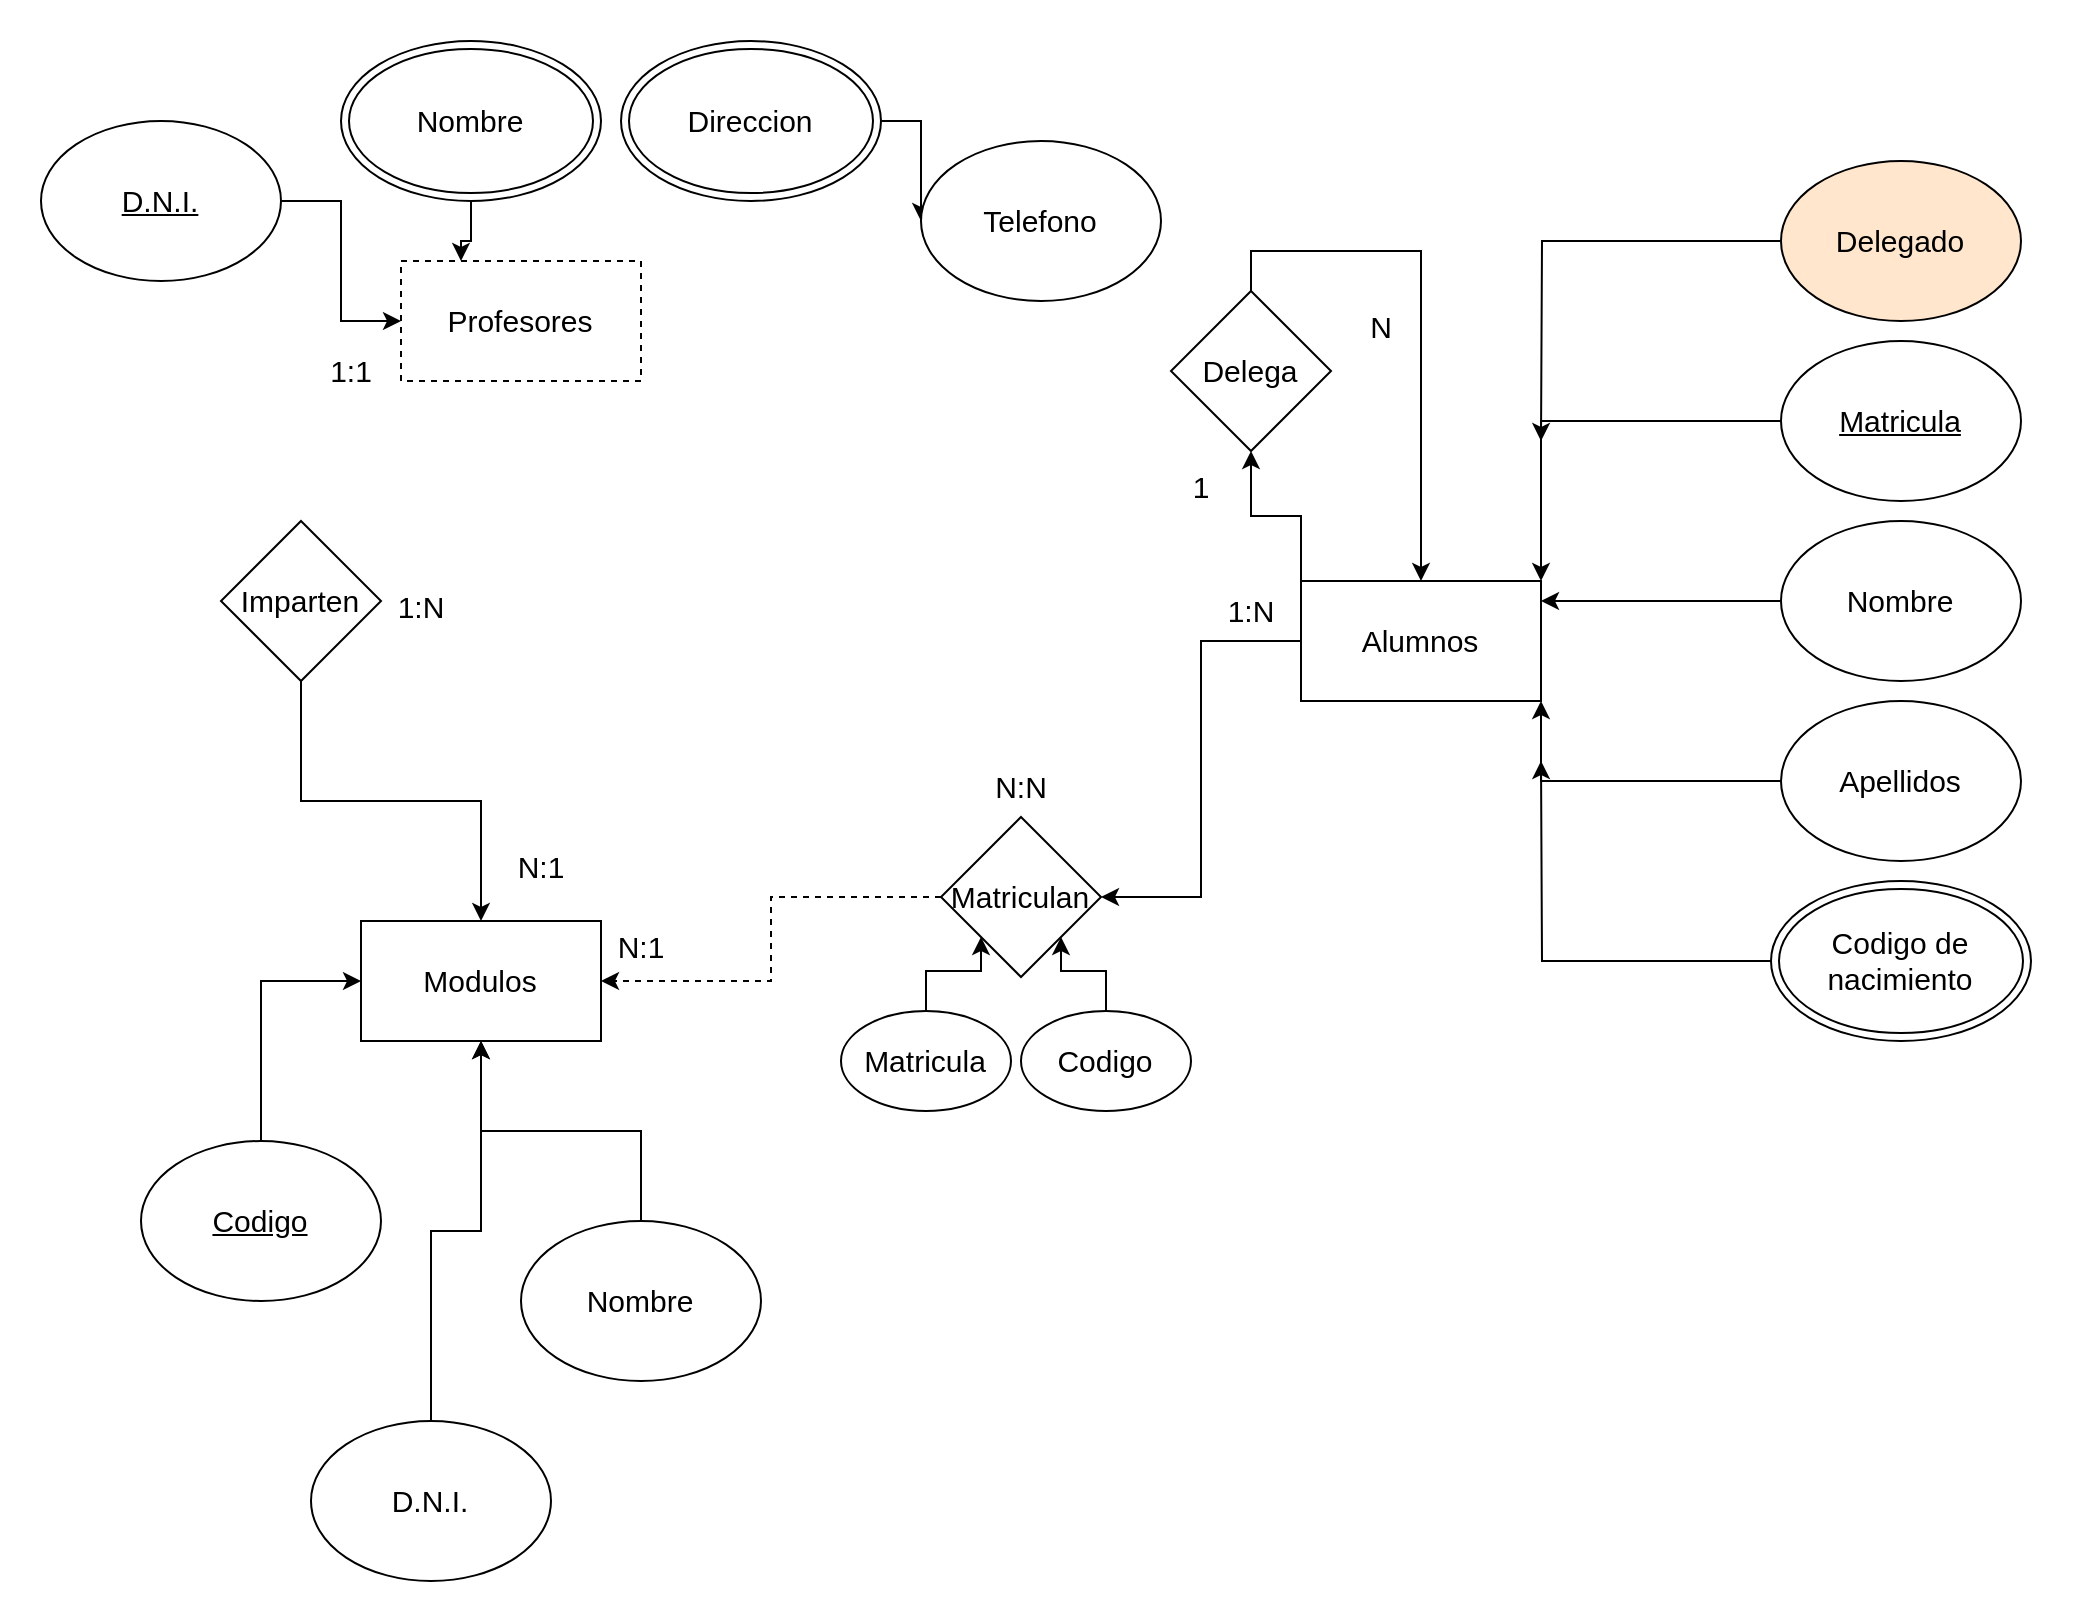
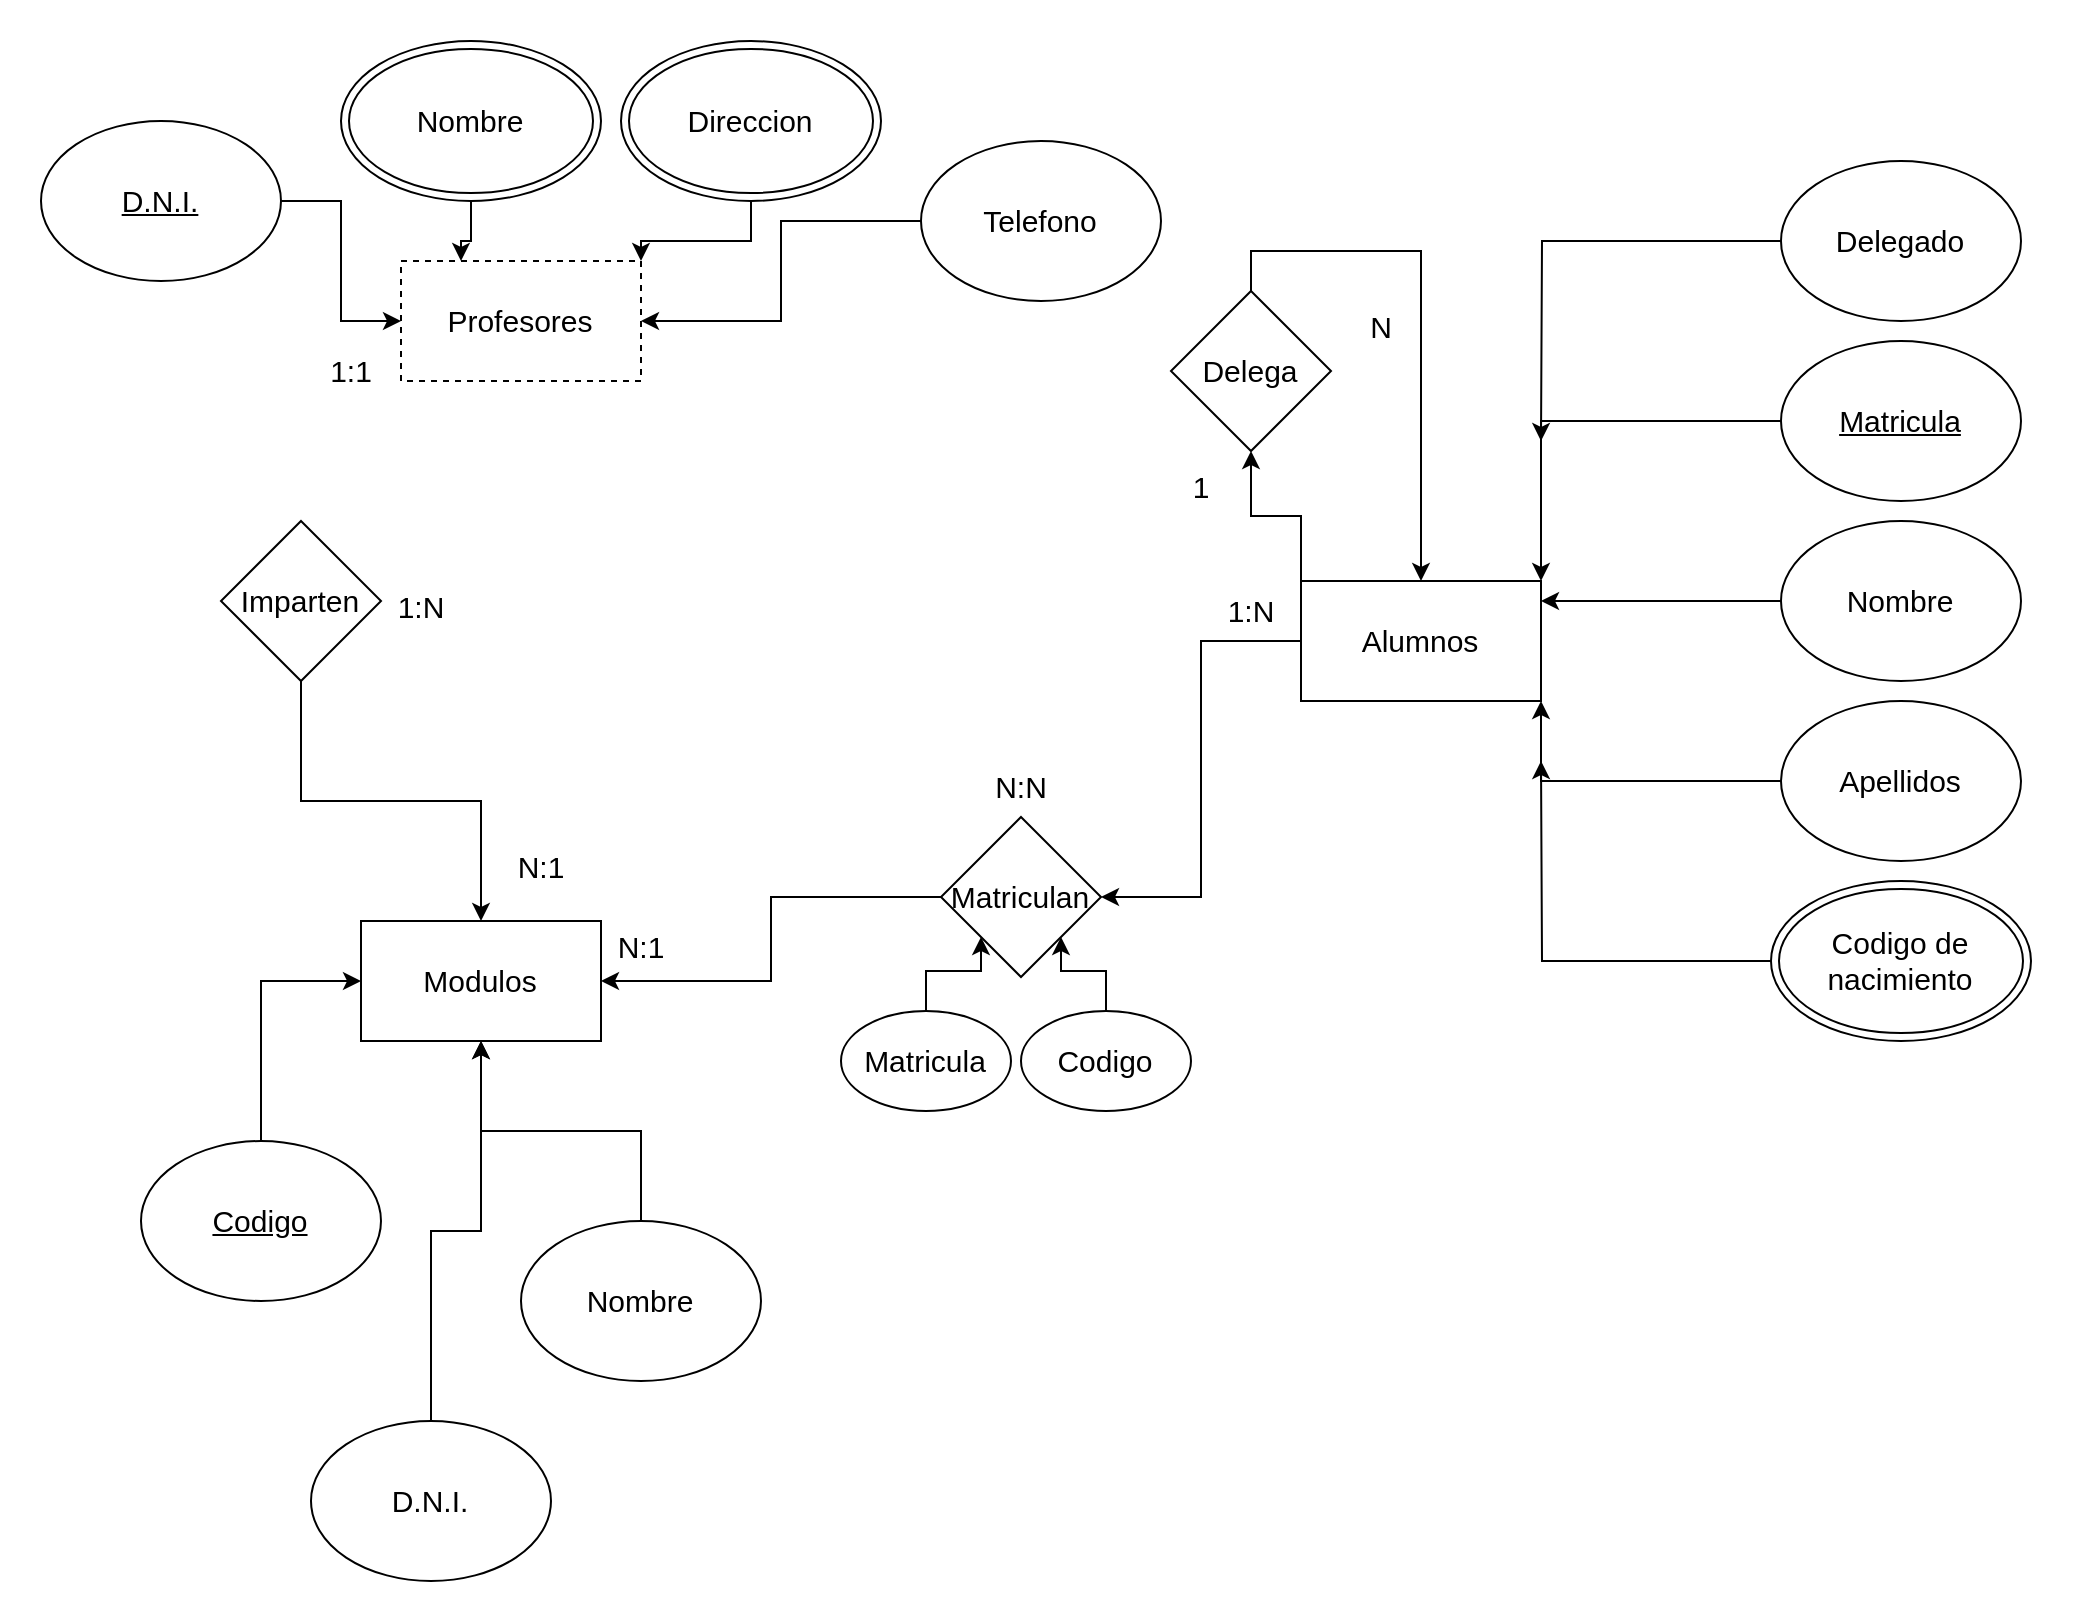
(921, 144) -> (713, 241)
(1901, 241) -> (1901, 241)
none -> (781, 264)
(771, 935) -> (771, 935)
